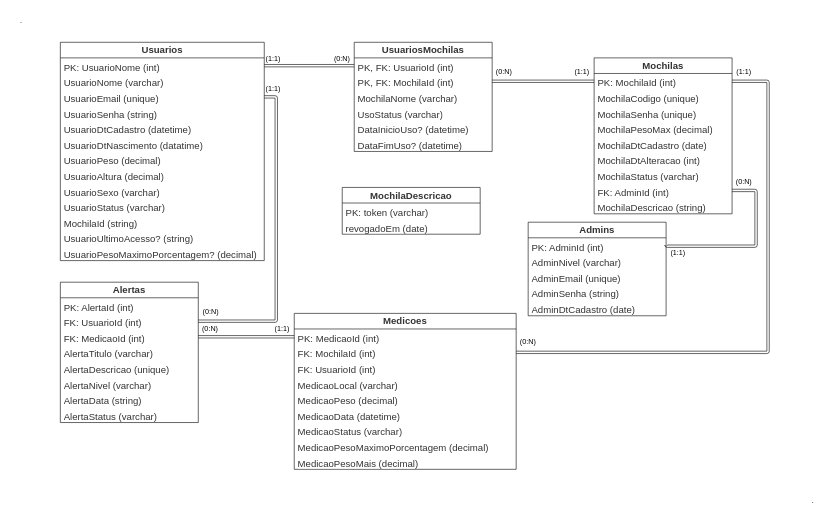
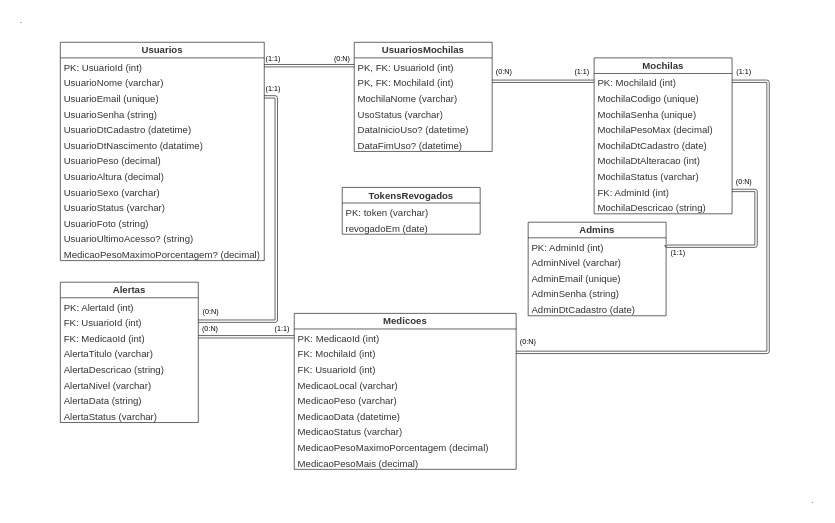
(102, 66) -> (98, 66)
(411, 195) -> (411, 195)
(96, 222) -> (101, 222)
(138, 254) -> (138, 254)
(109, 369) -> (109, 369)
(336, 400) -> (338, 400)
